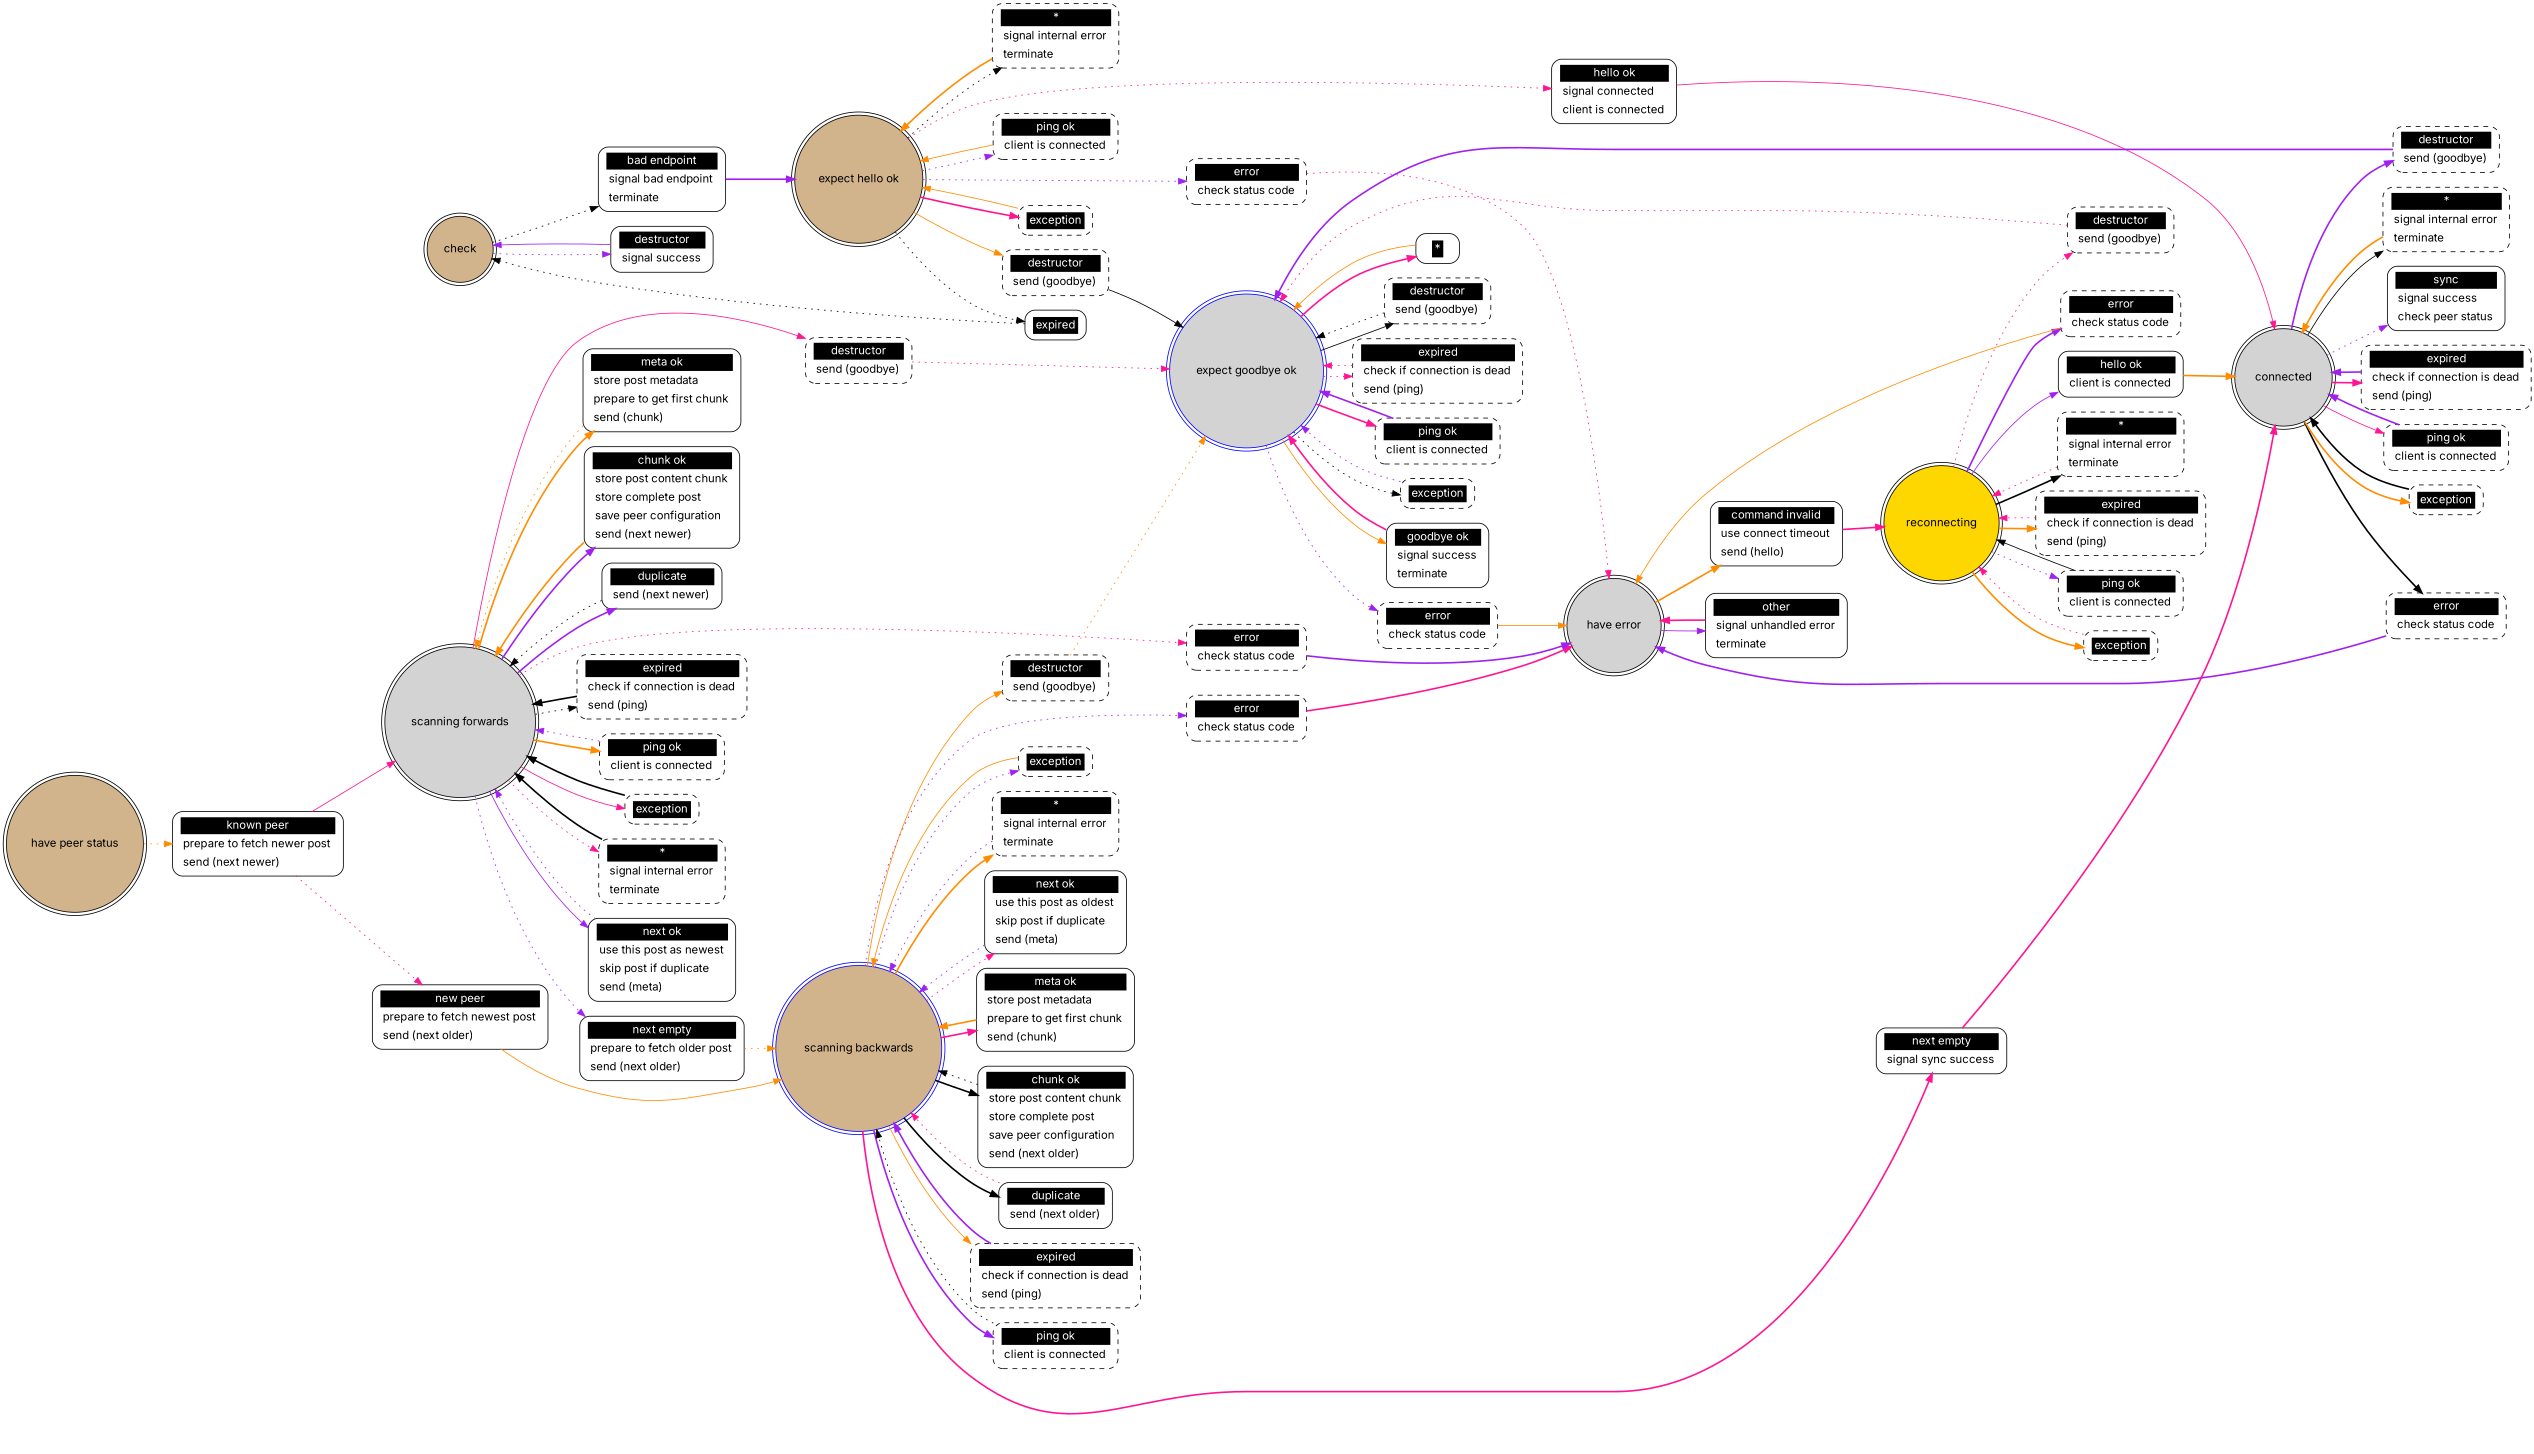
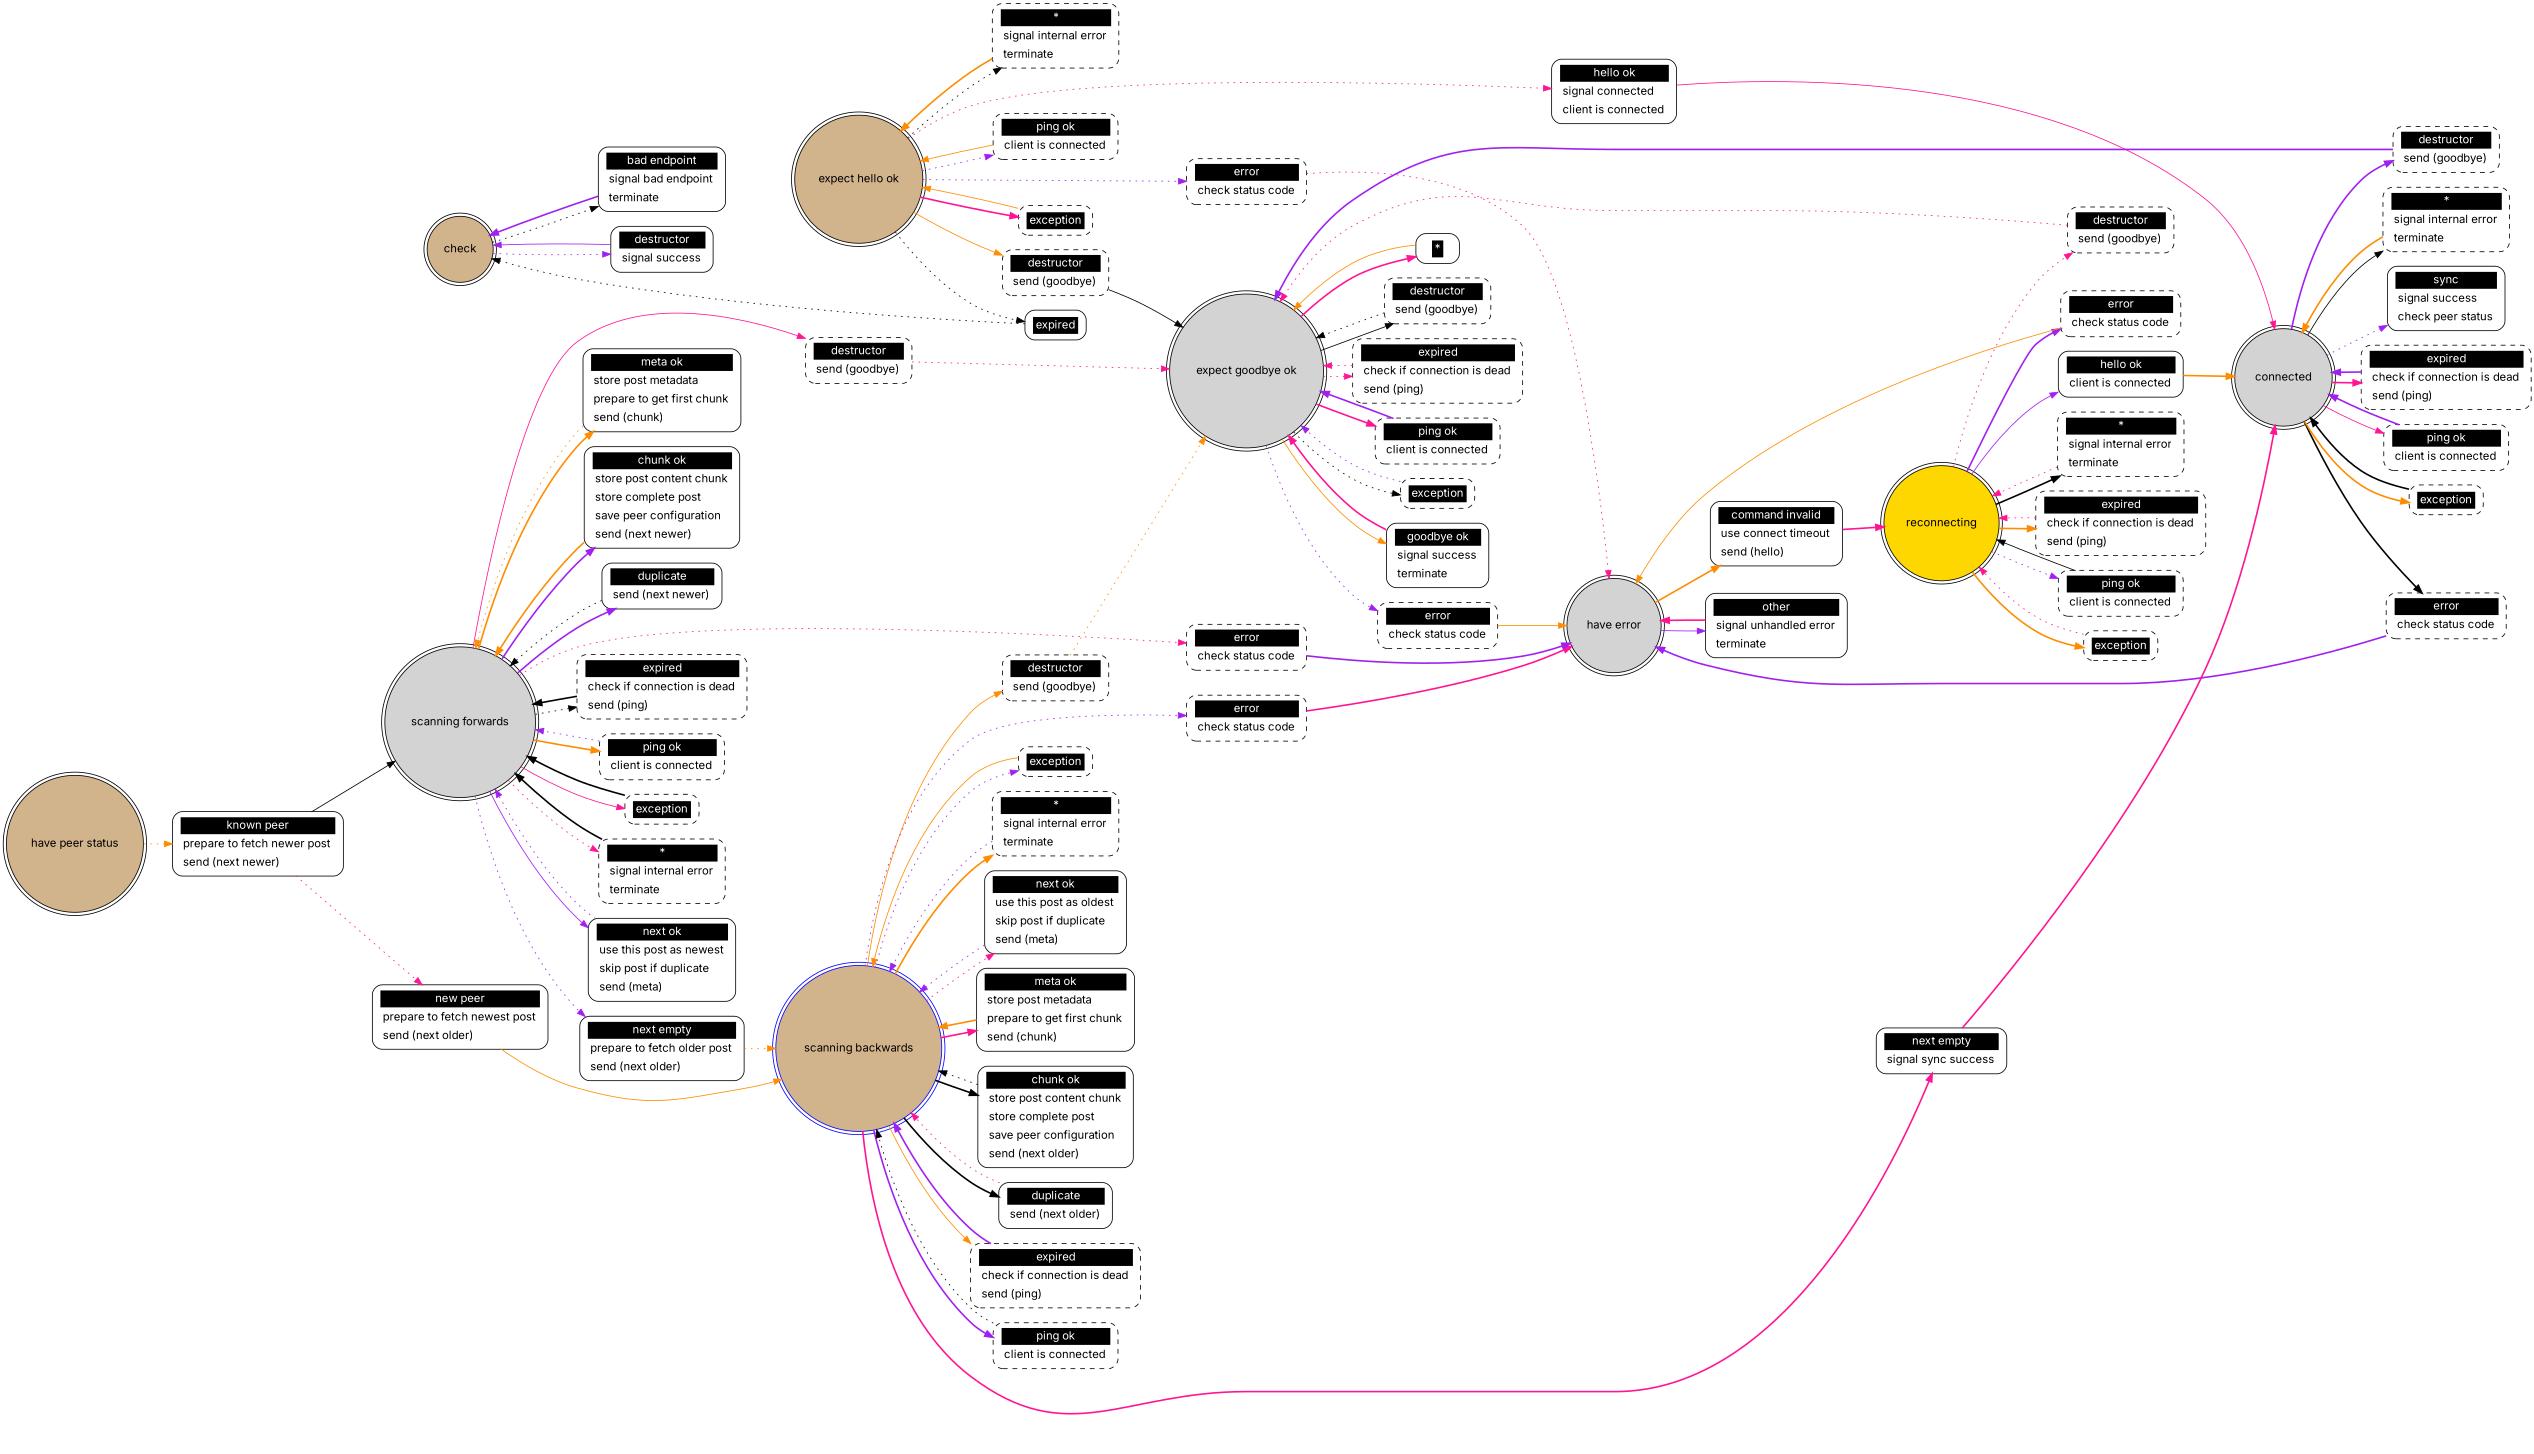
(756, 179) -> (548, 214)
(1247, 371) -> (1247, 371)
(350, 789) -> (350, 789)
